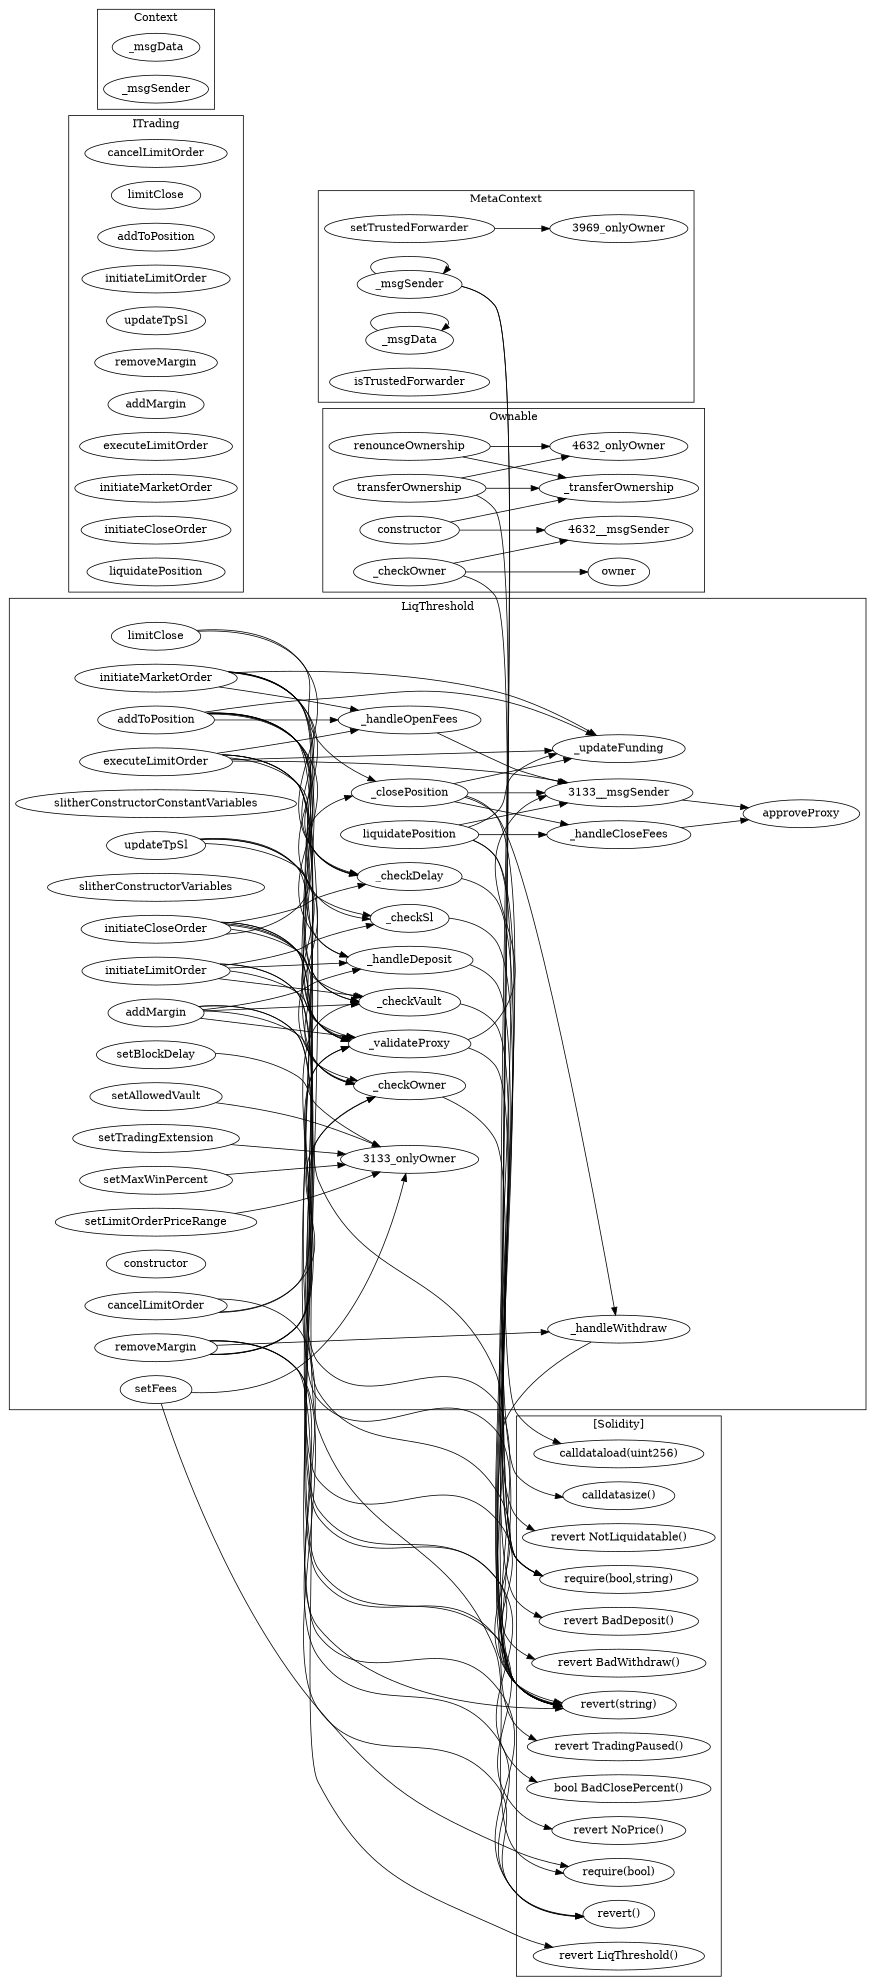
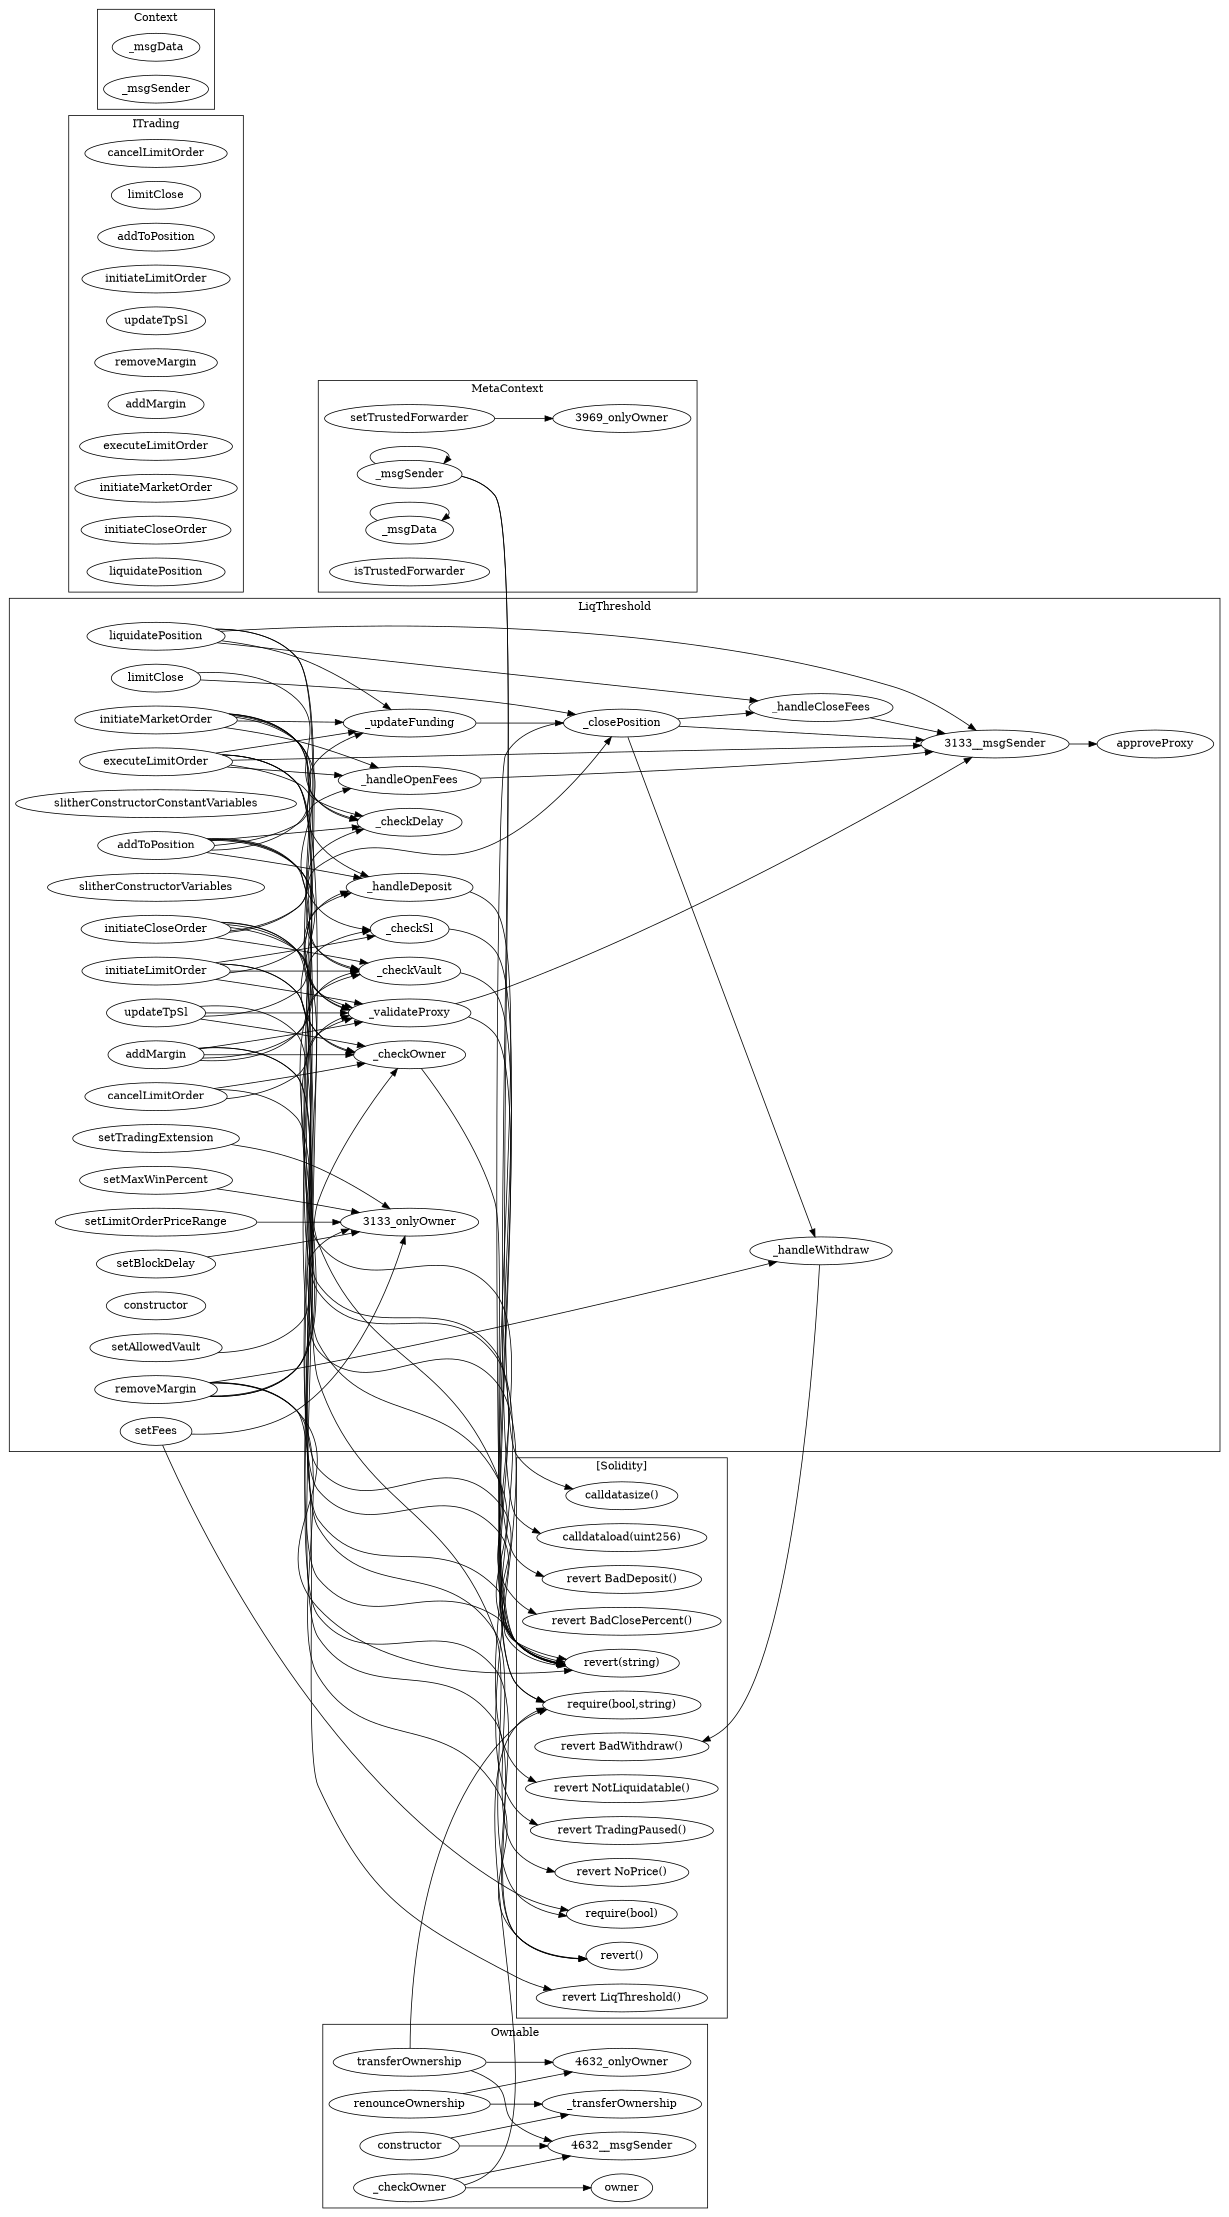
(504, 488) -> (506, 2109)
(487, 777) -> (516, 723)
(711, 824) -> (904, 725)
(505, 1293) -> none
(619, 1789) -> (622, 1621)
